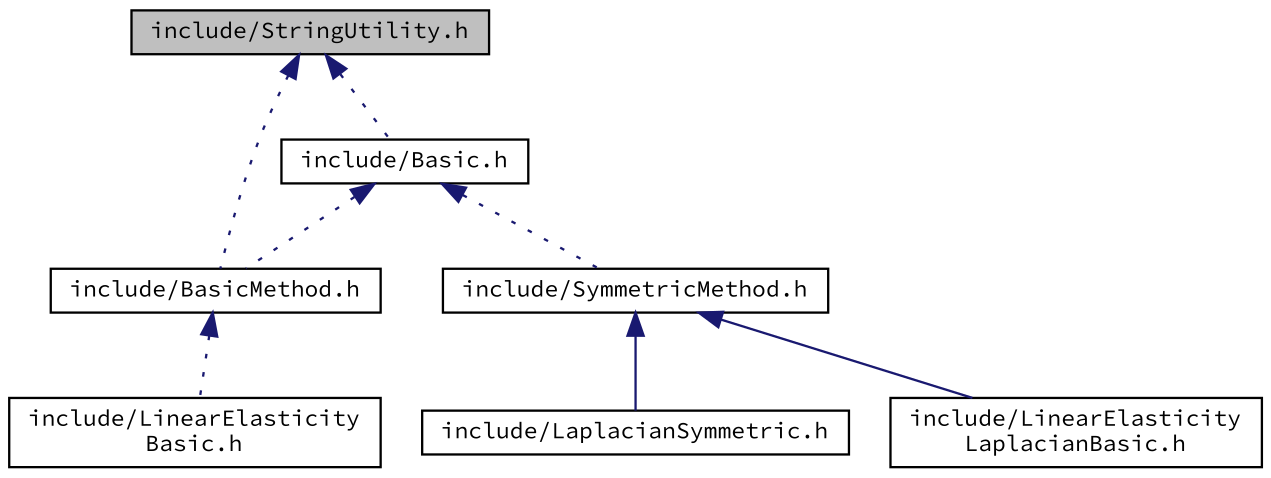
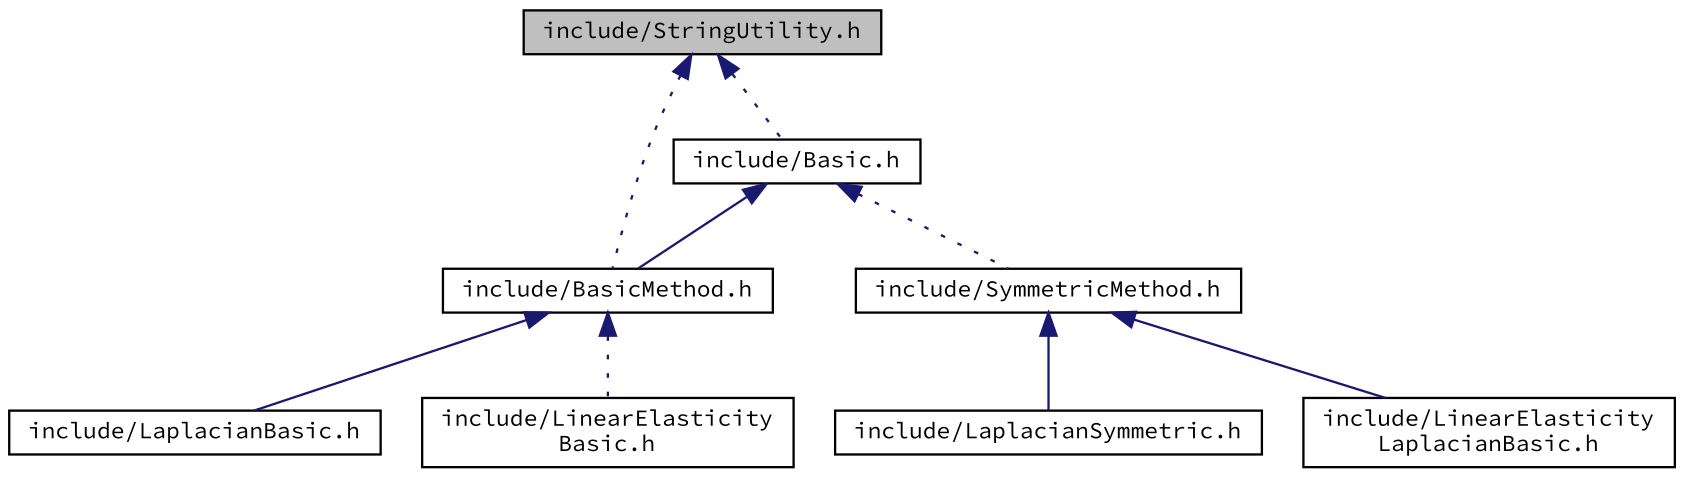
(300, 233) -> (692, 233)
none -> (195, 433)
